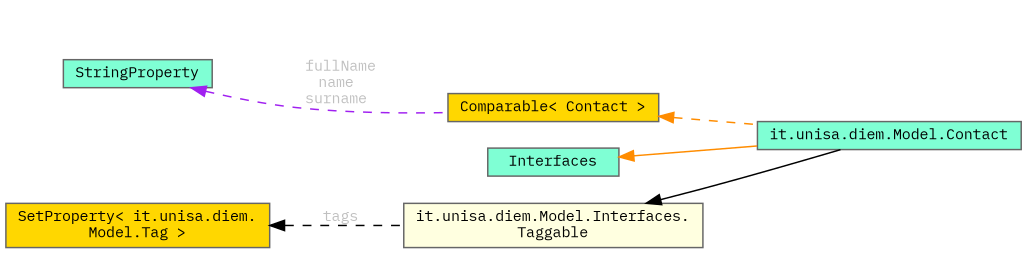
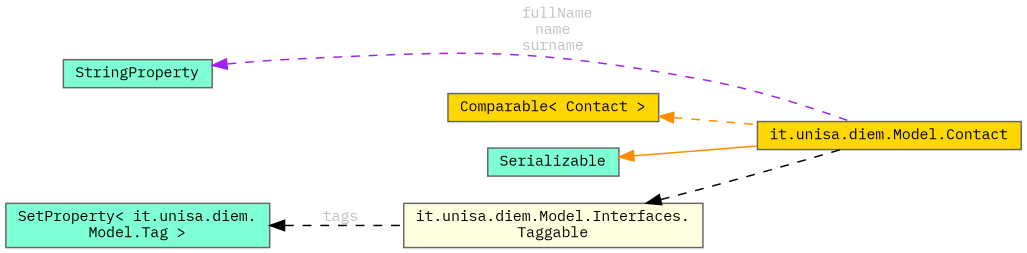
(326, 110) -> (542, 57)
(889, 136) -> (889, 136)
(553, 162) -> (553, 162)
(751, 175) -> (751, 175)
(138, 225) -> (138, 225)
